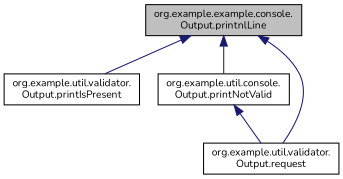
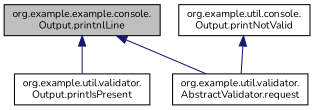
(224, 60) -> none
(271, 159) -> (240, 89)
